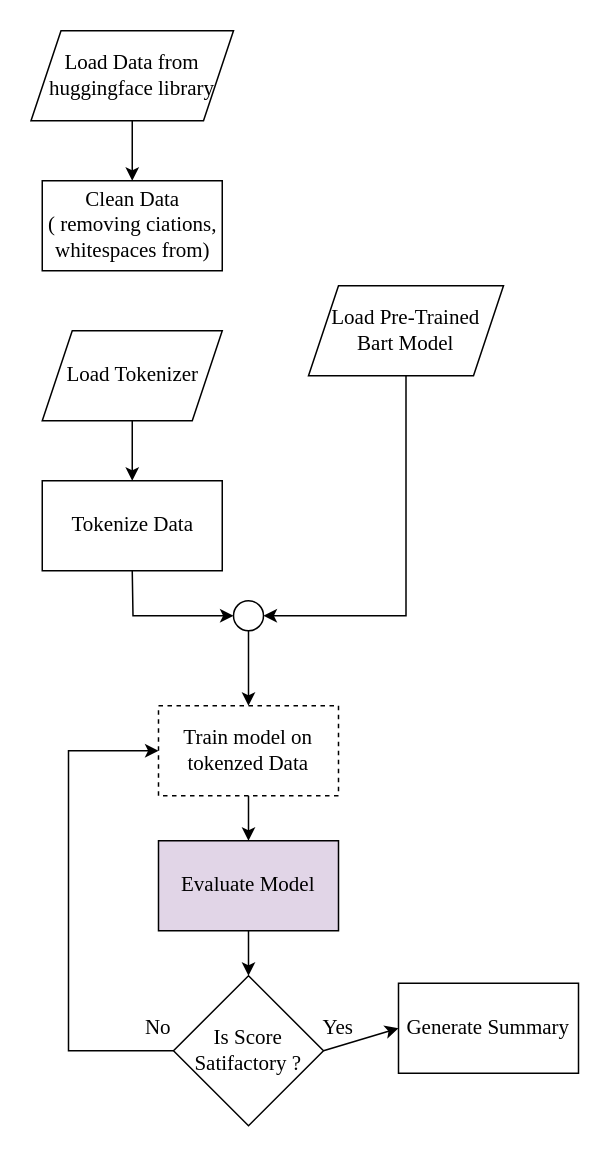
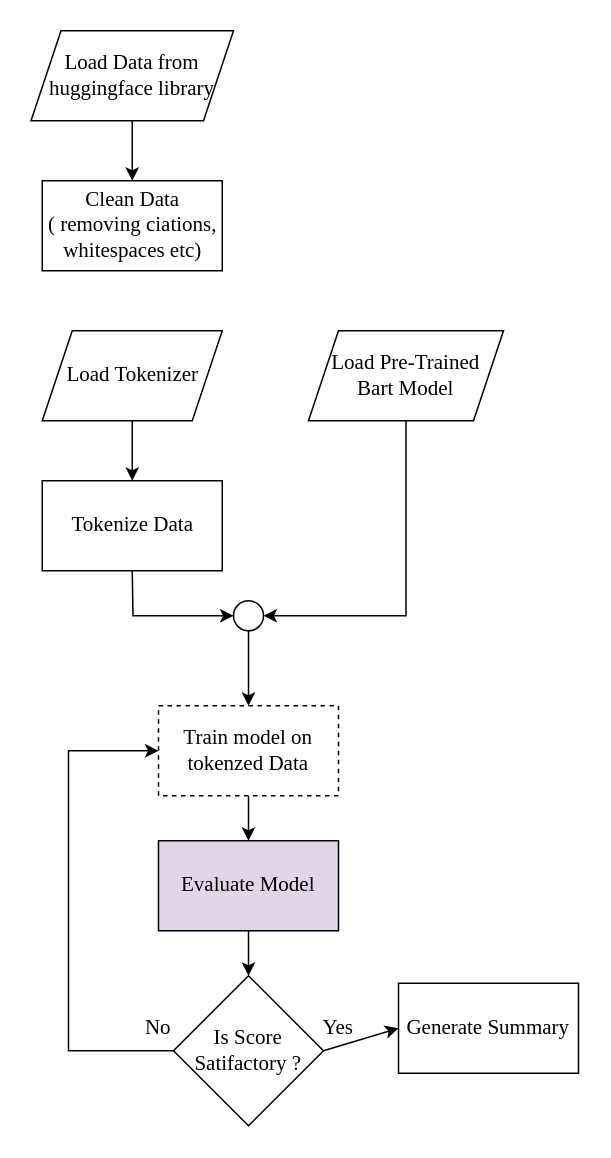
(133, 226) -> (133, 226)
(406, 331) -> (406, 376)
